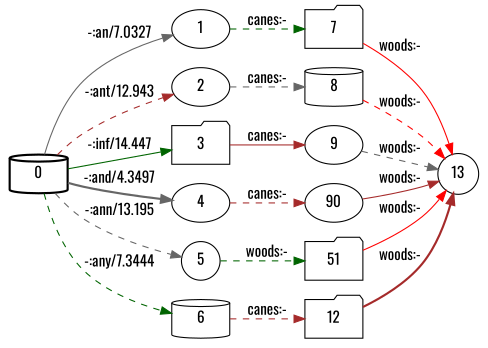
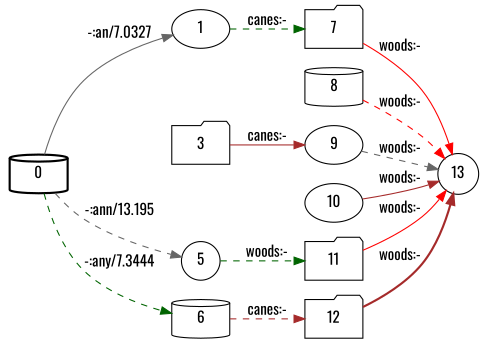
(201, 87) -> none
(114, 160) -> none
(201, 203) -> none
(334, 203) -> (334, 203)
(334, 261) -> (334, 261)
